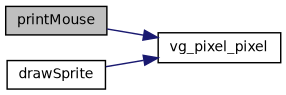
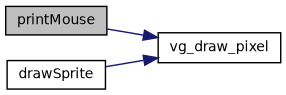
(219, 48) -> (219, 48)
